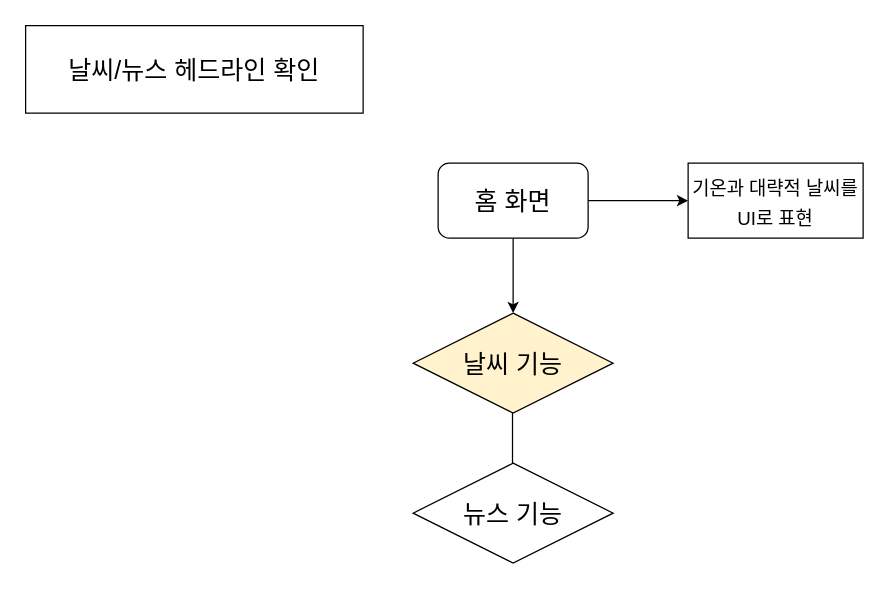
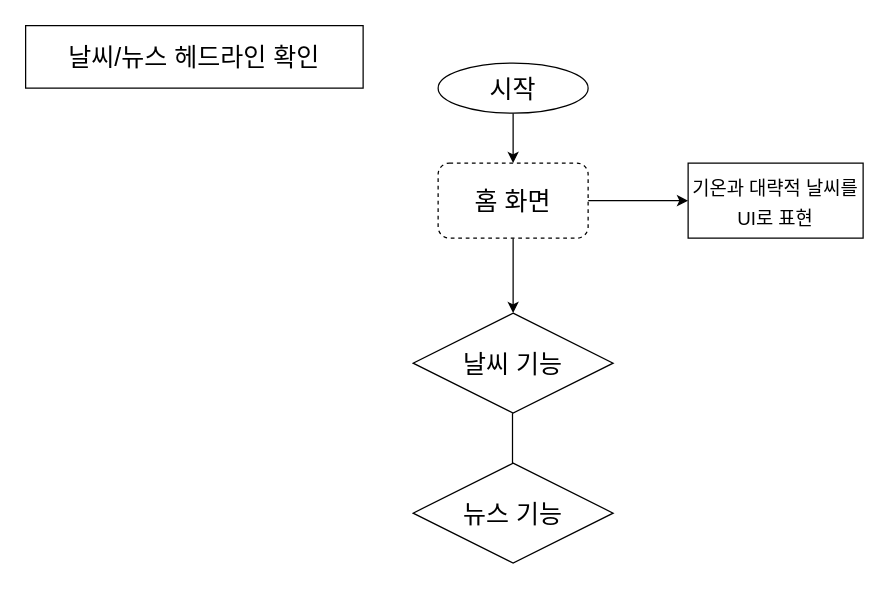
(194, 69) -> (194, 57)
none -> (513, 88)
none -> (513, 134)
(513, 201) -> (513, 201)
(513, 363) -> (513, 363)
